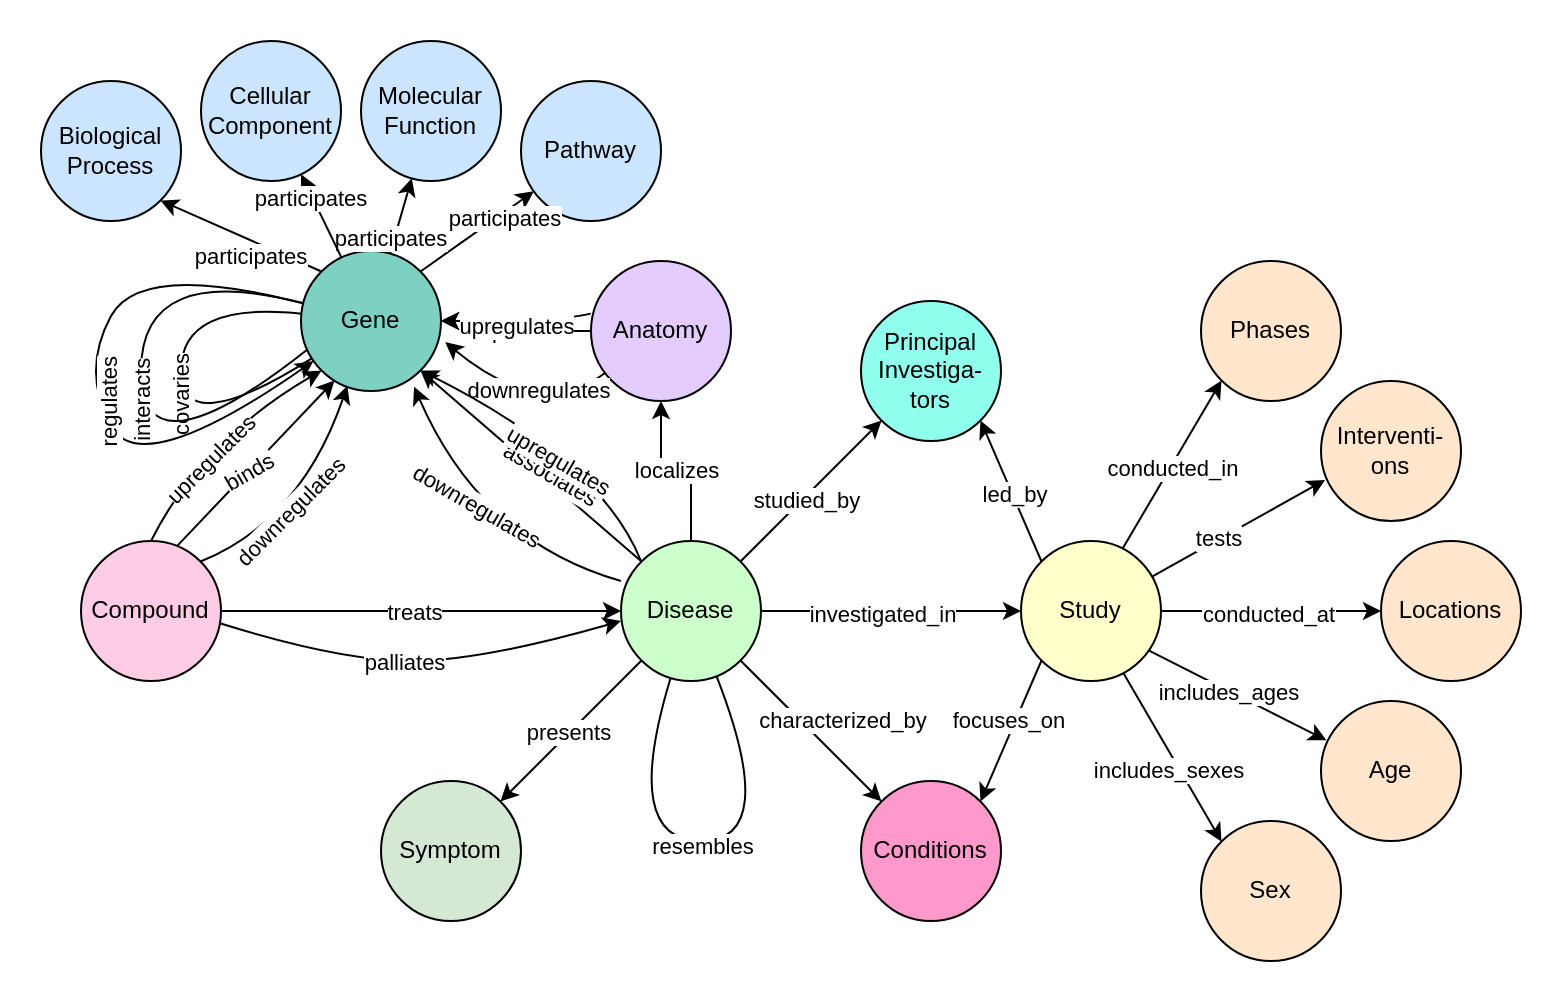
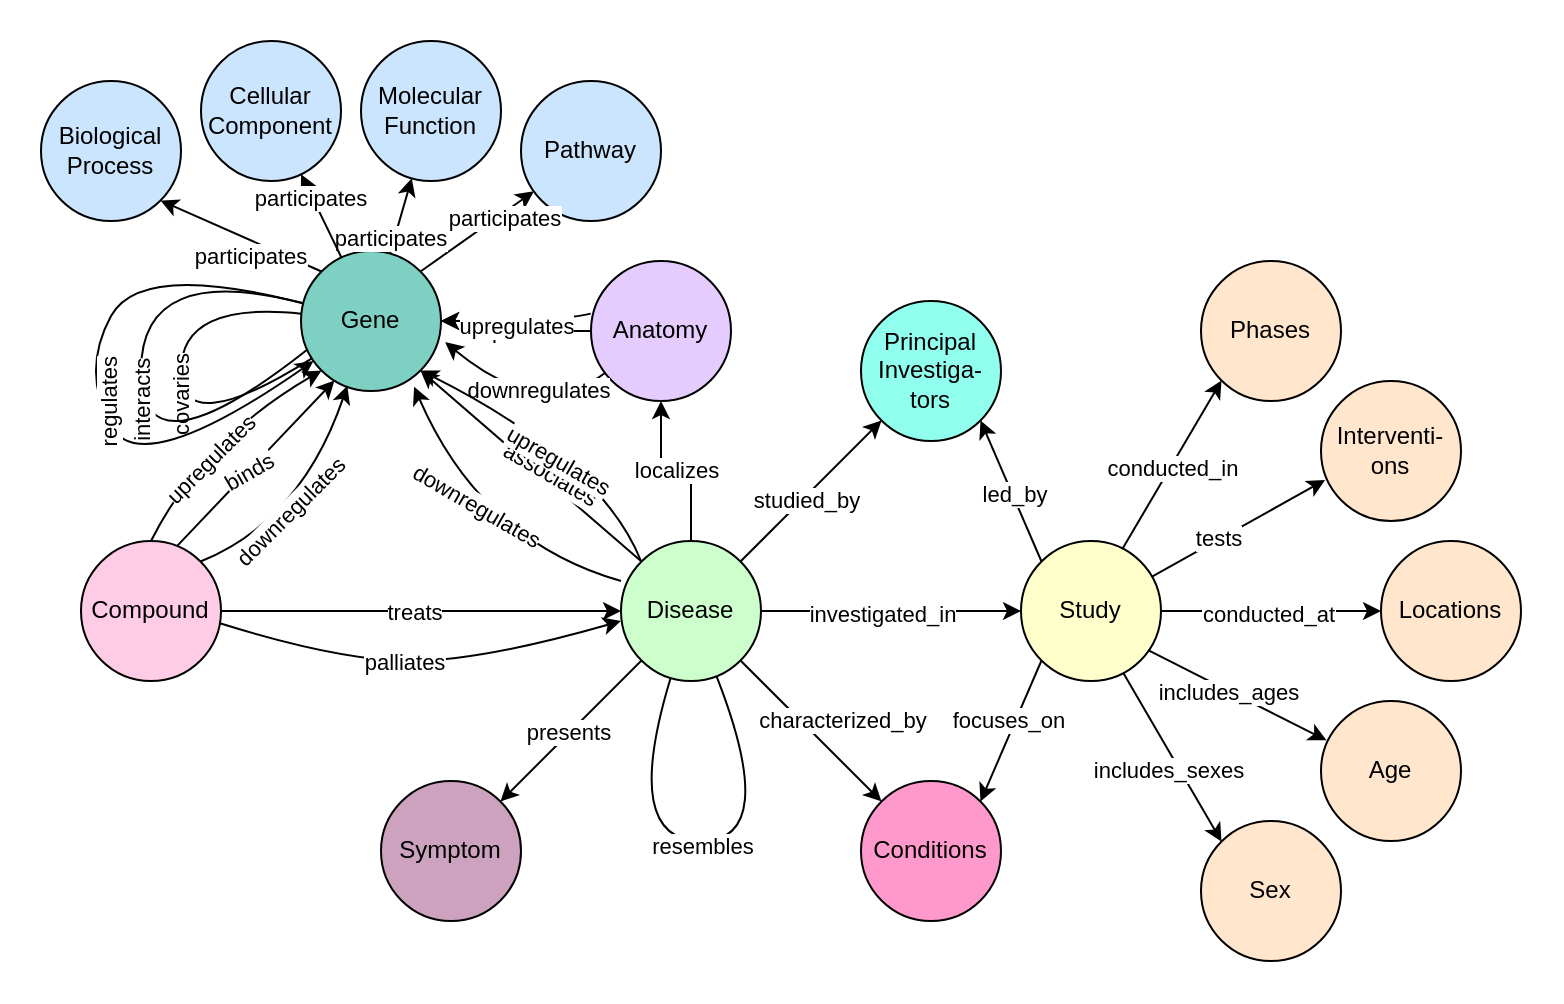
(451, 851) -> (451, 851)
